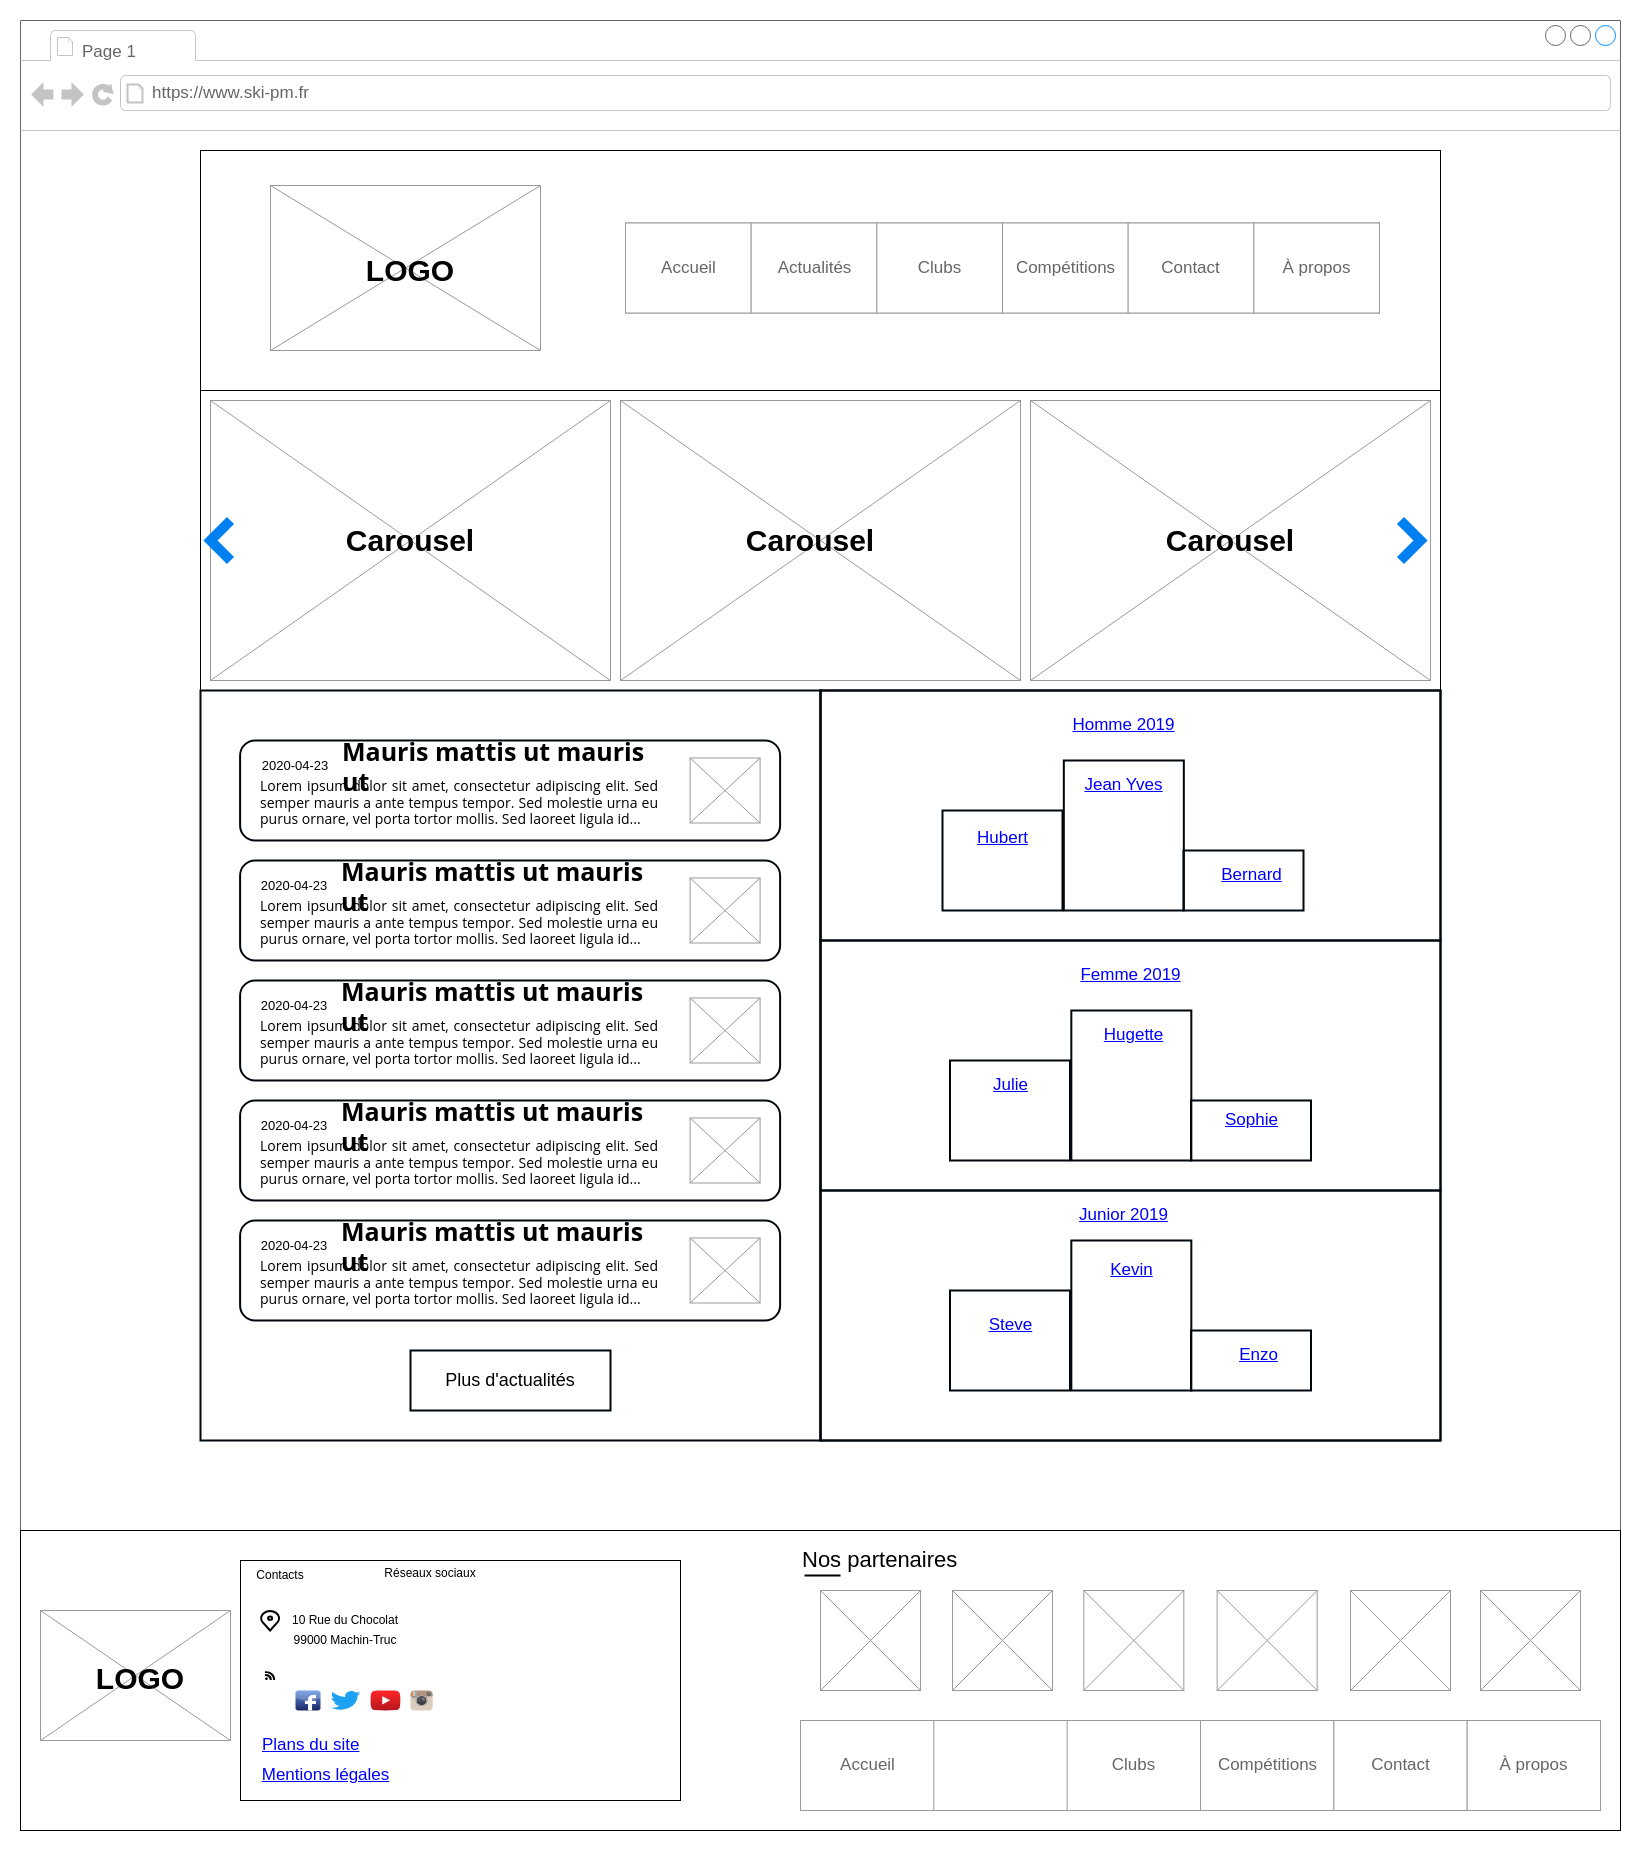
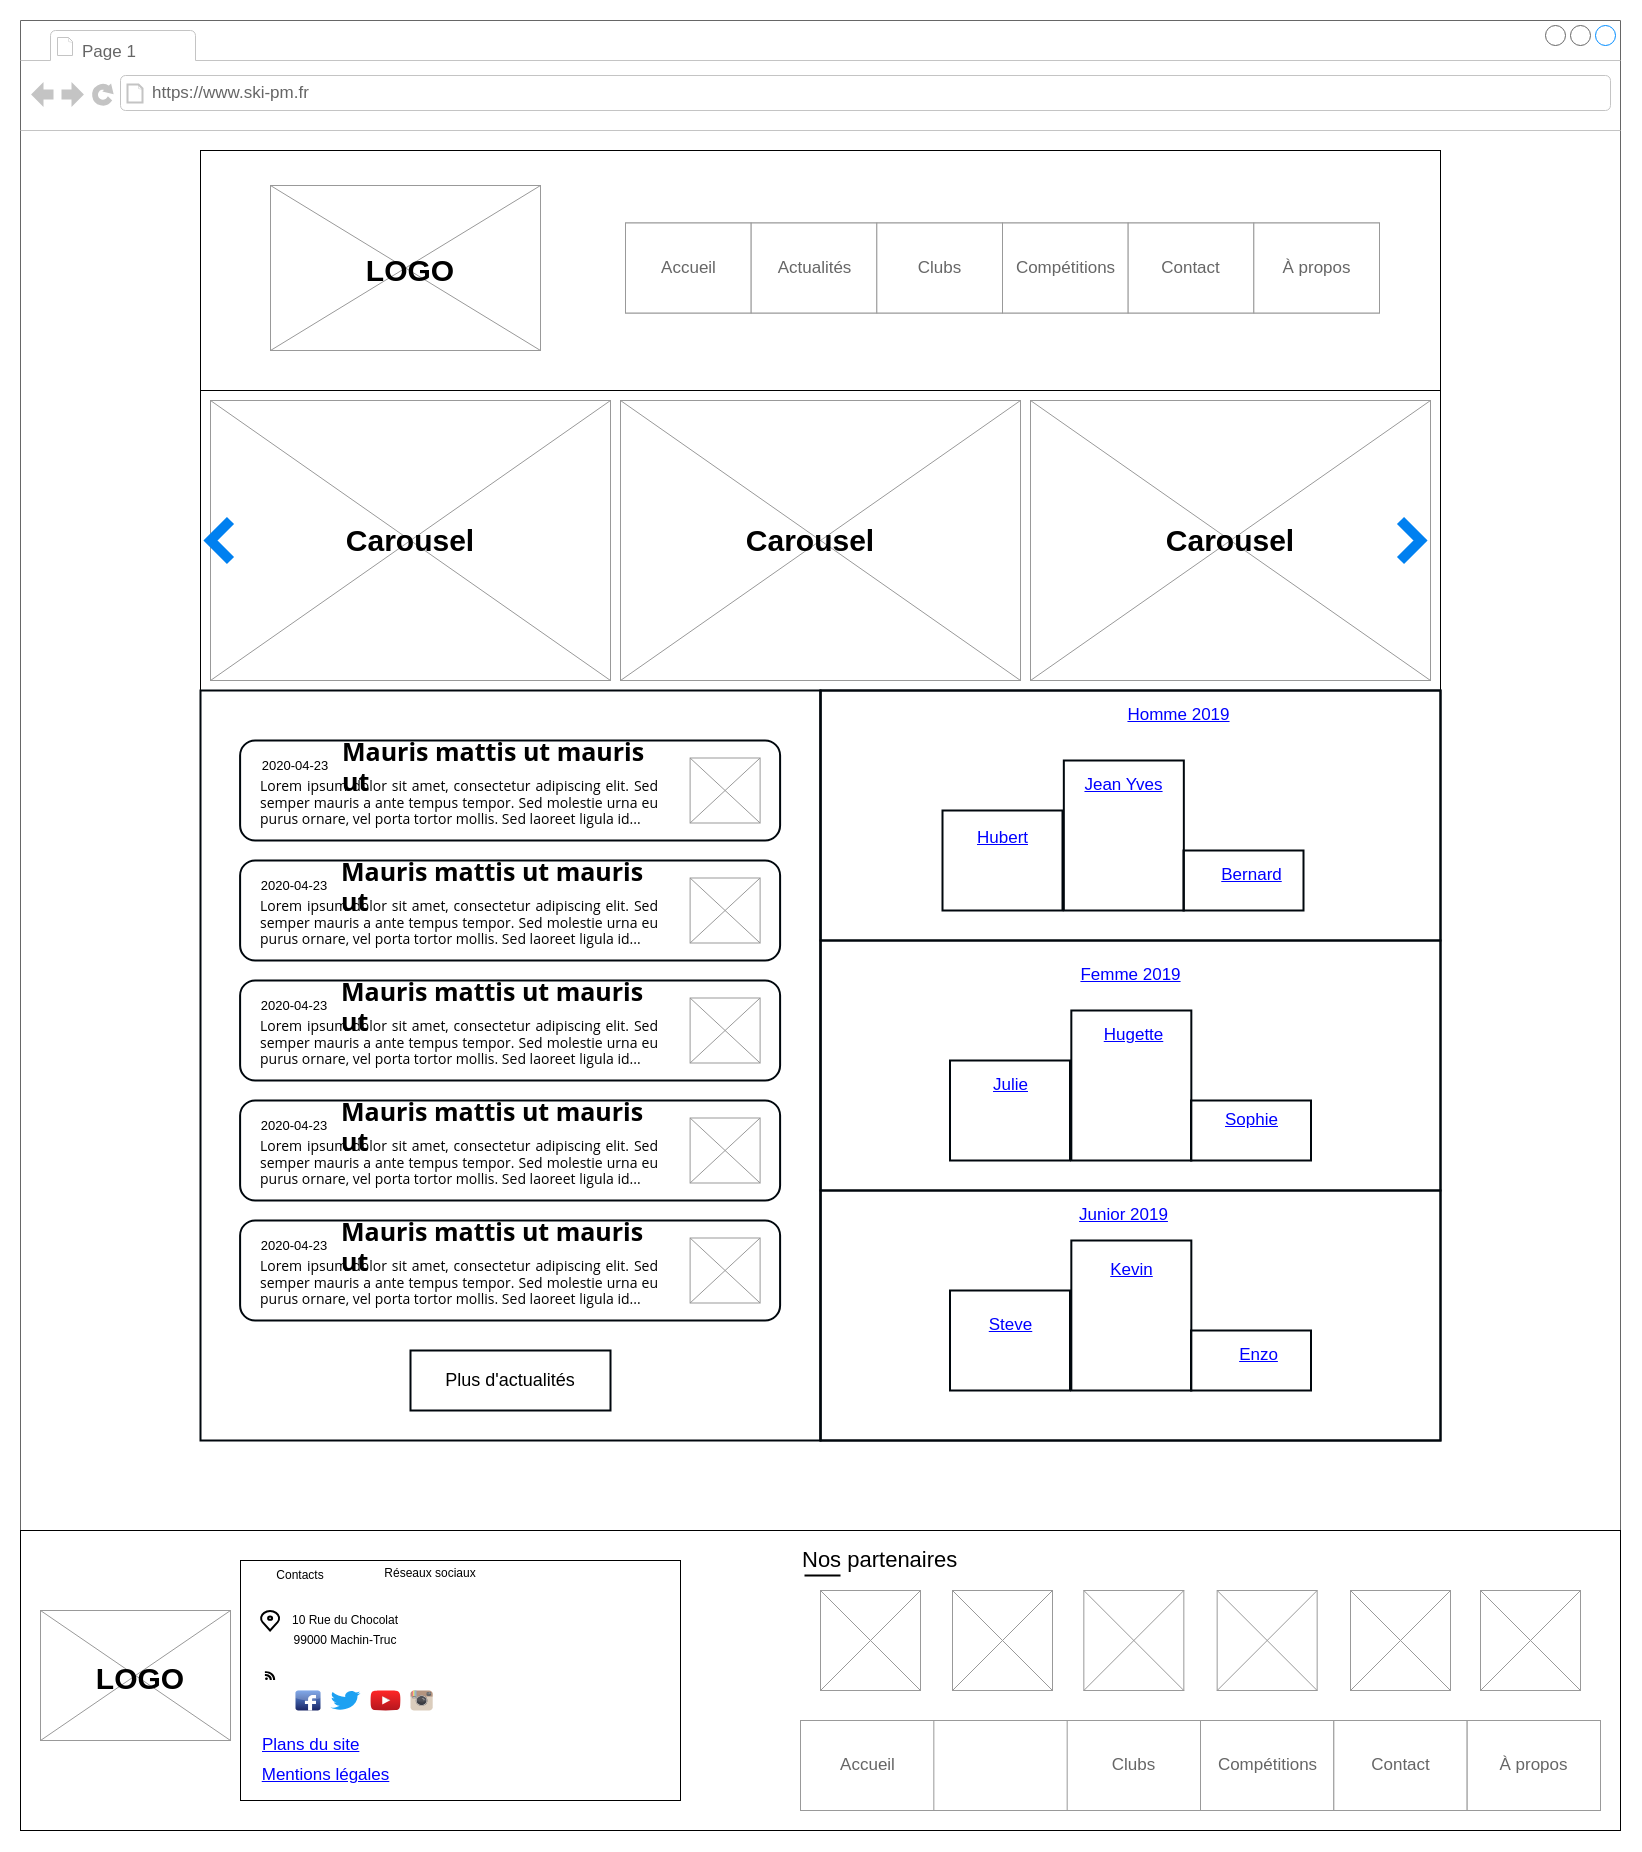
(1124, 726) -> (1179, 716)
(281, 1576) -> (301, 1576)
